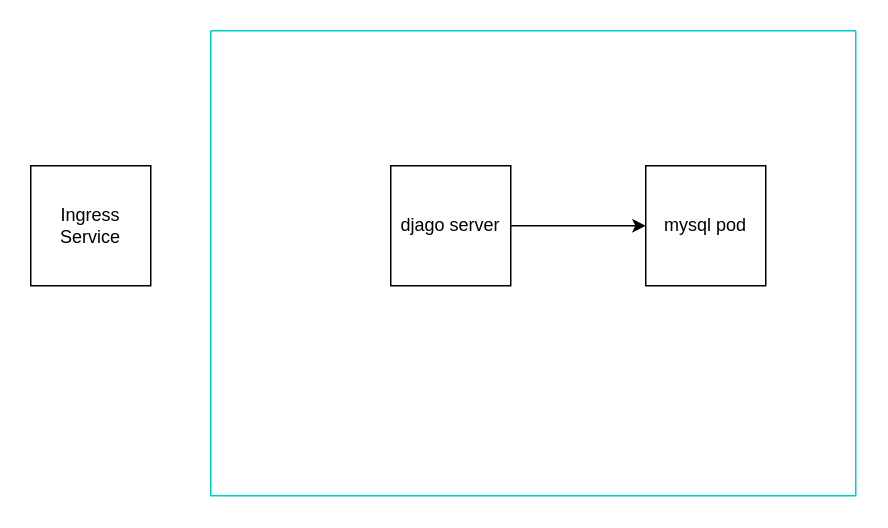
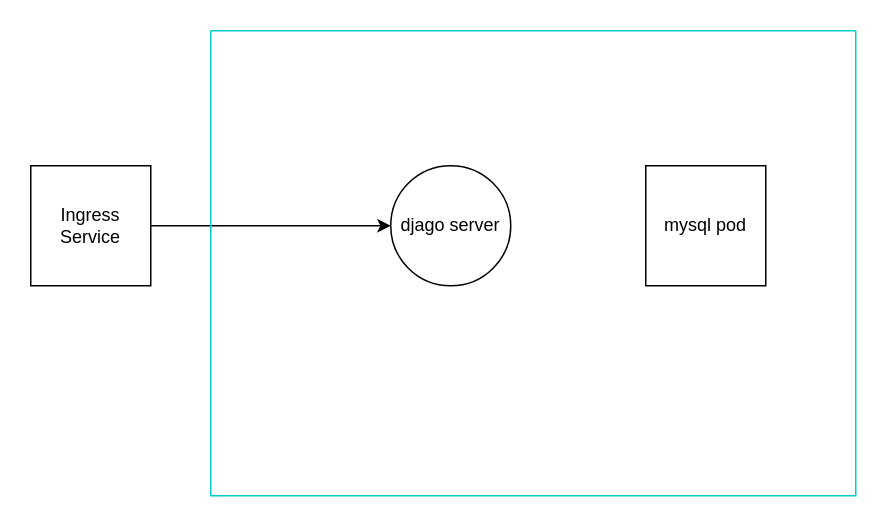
none -> (266, 226)
(451, 226) -> (451, 226)
(573, 226) -> none
